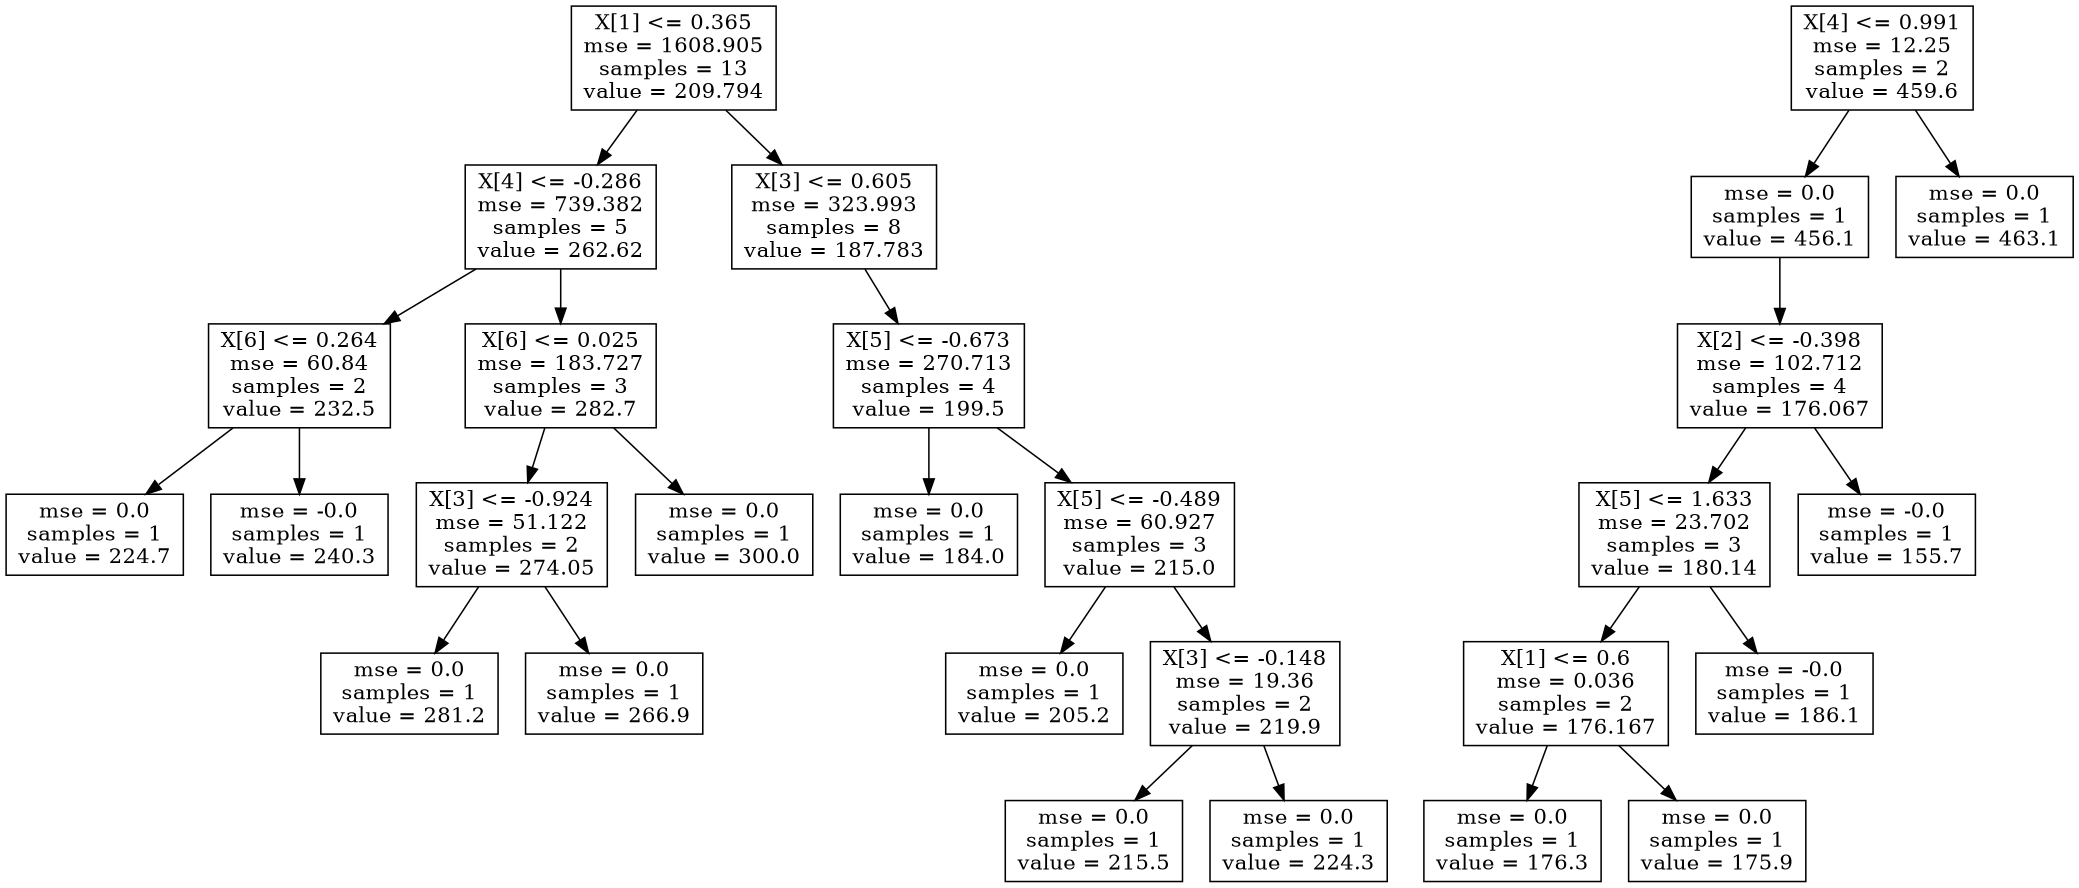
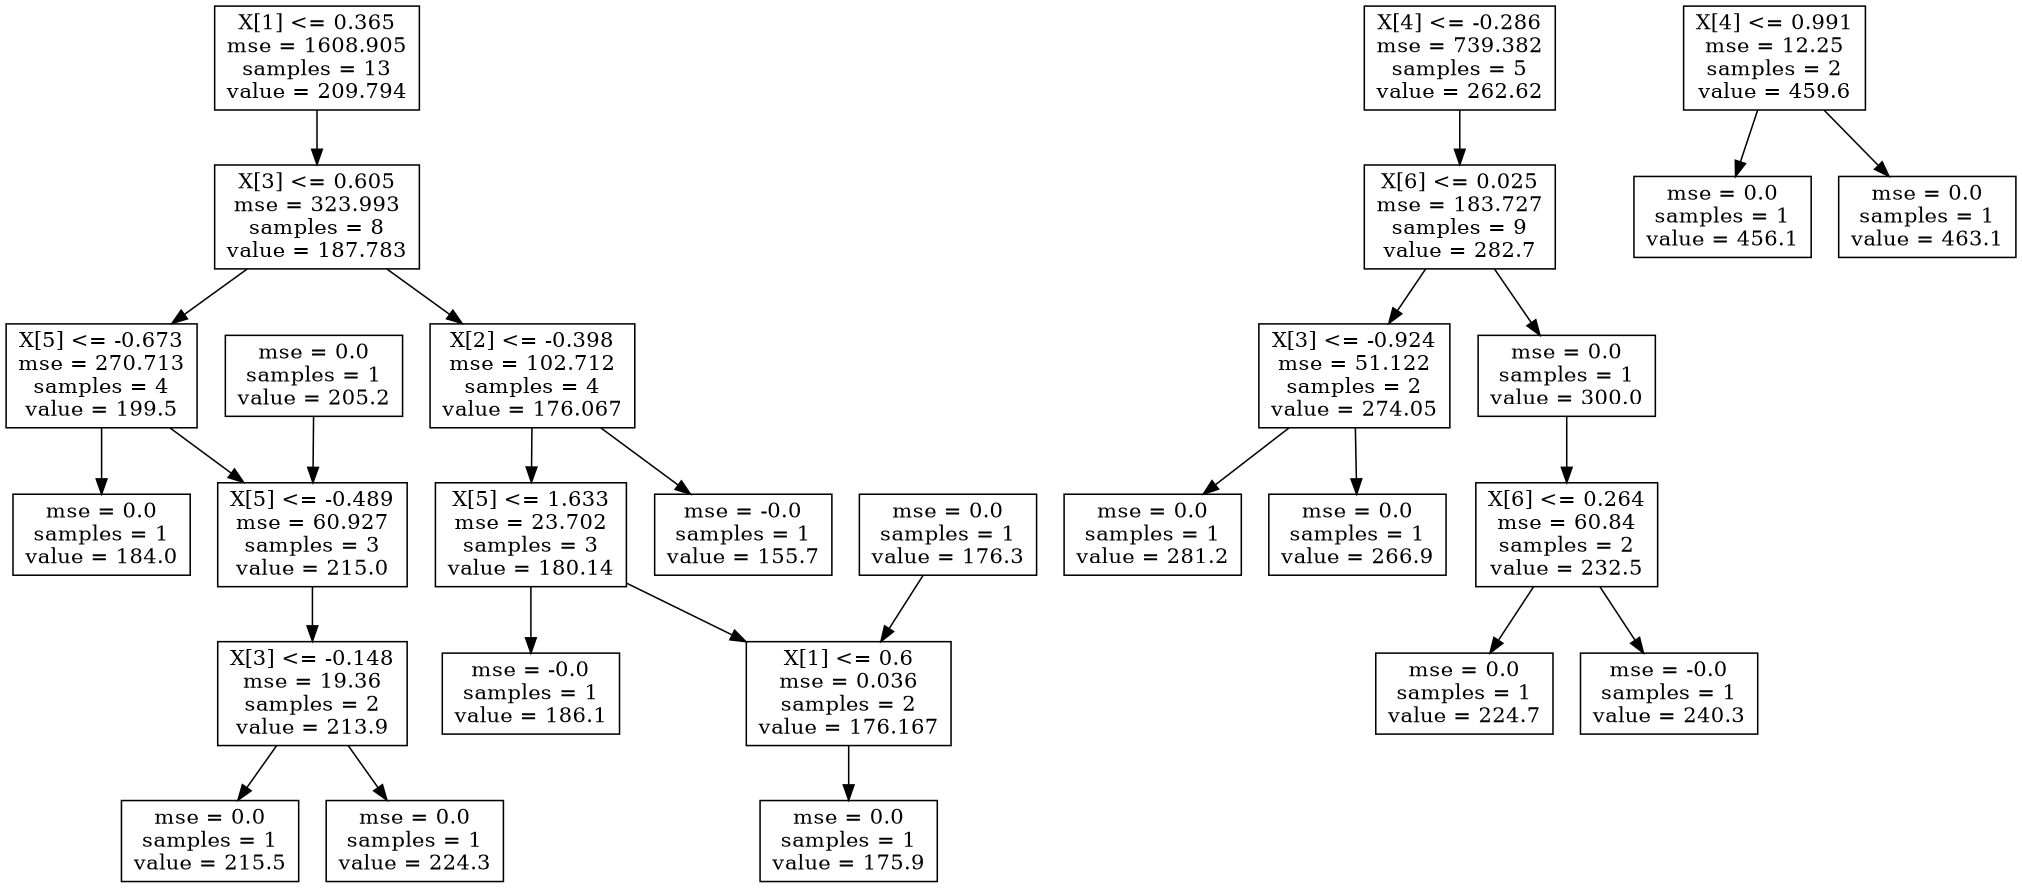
(622, 131) -> none
(1780, 283) -> (418, 292)
(437, 292) -> (1567, 442)
(561, 376) -> (1460, 217)
(1087, 614) -> (313, 442)
(1245, 694) -> (312, 694)
(1540, 766) -> (906, 602)
